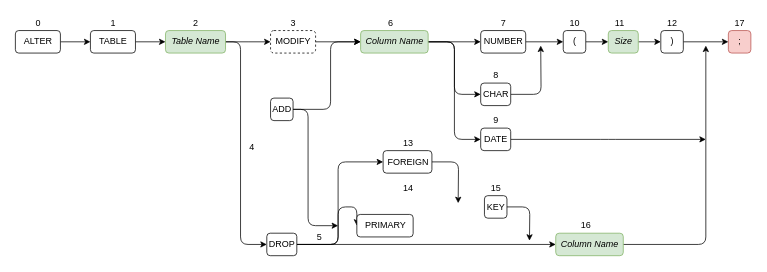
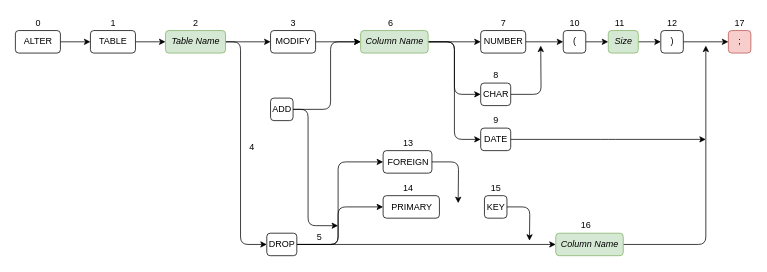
(293, 42) -> (293, 42)
(385, 225) -> (411, 207)
